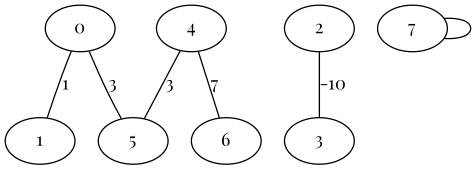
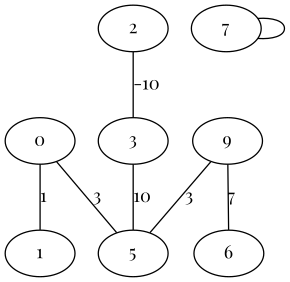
(191, 28) -> (228, 141)
none -> (133, 197)
